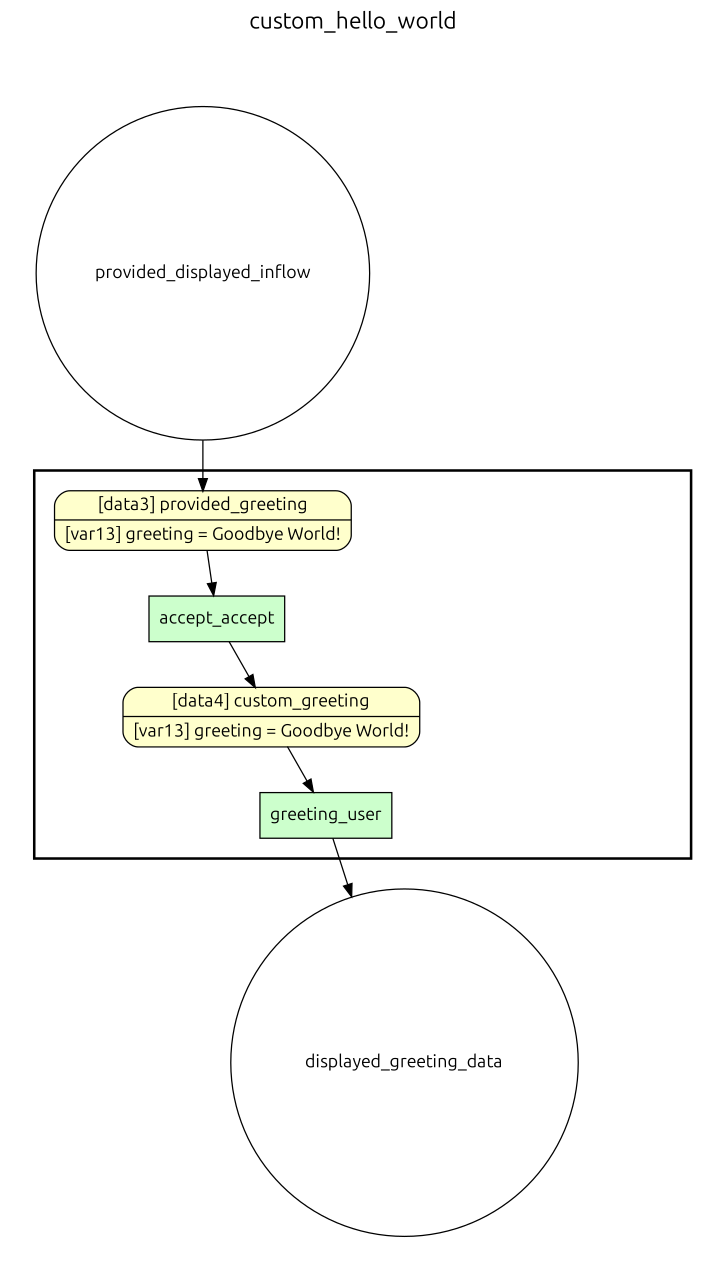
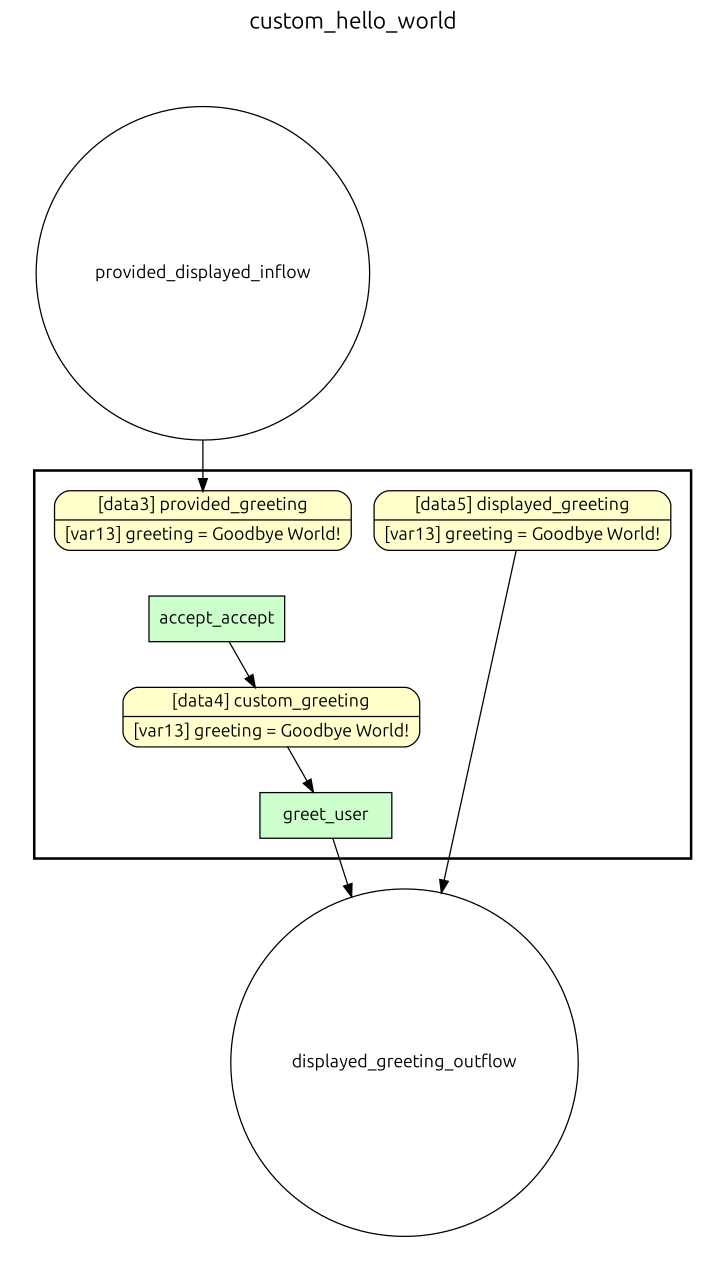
none -> (522, 521)
(209, 567) -> none
(326, 815) -> (326, 815)
(405, 1063) -> (405, 1063)
